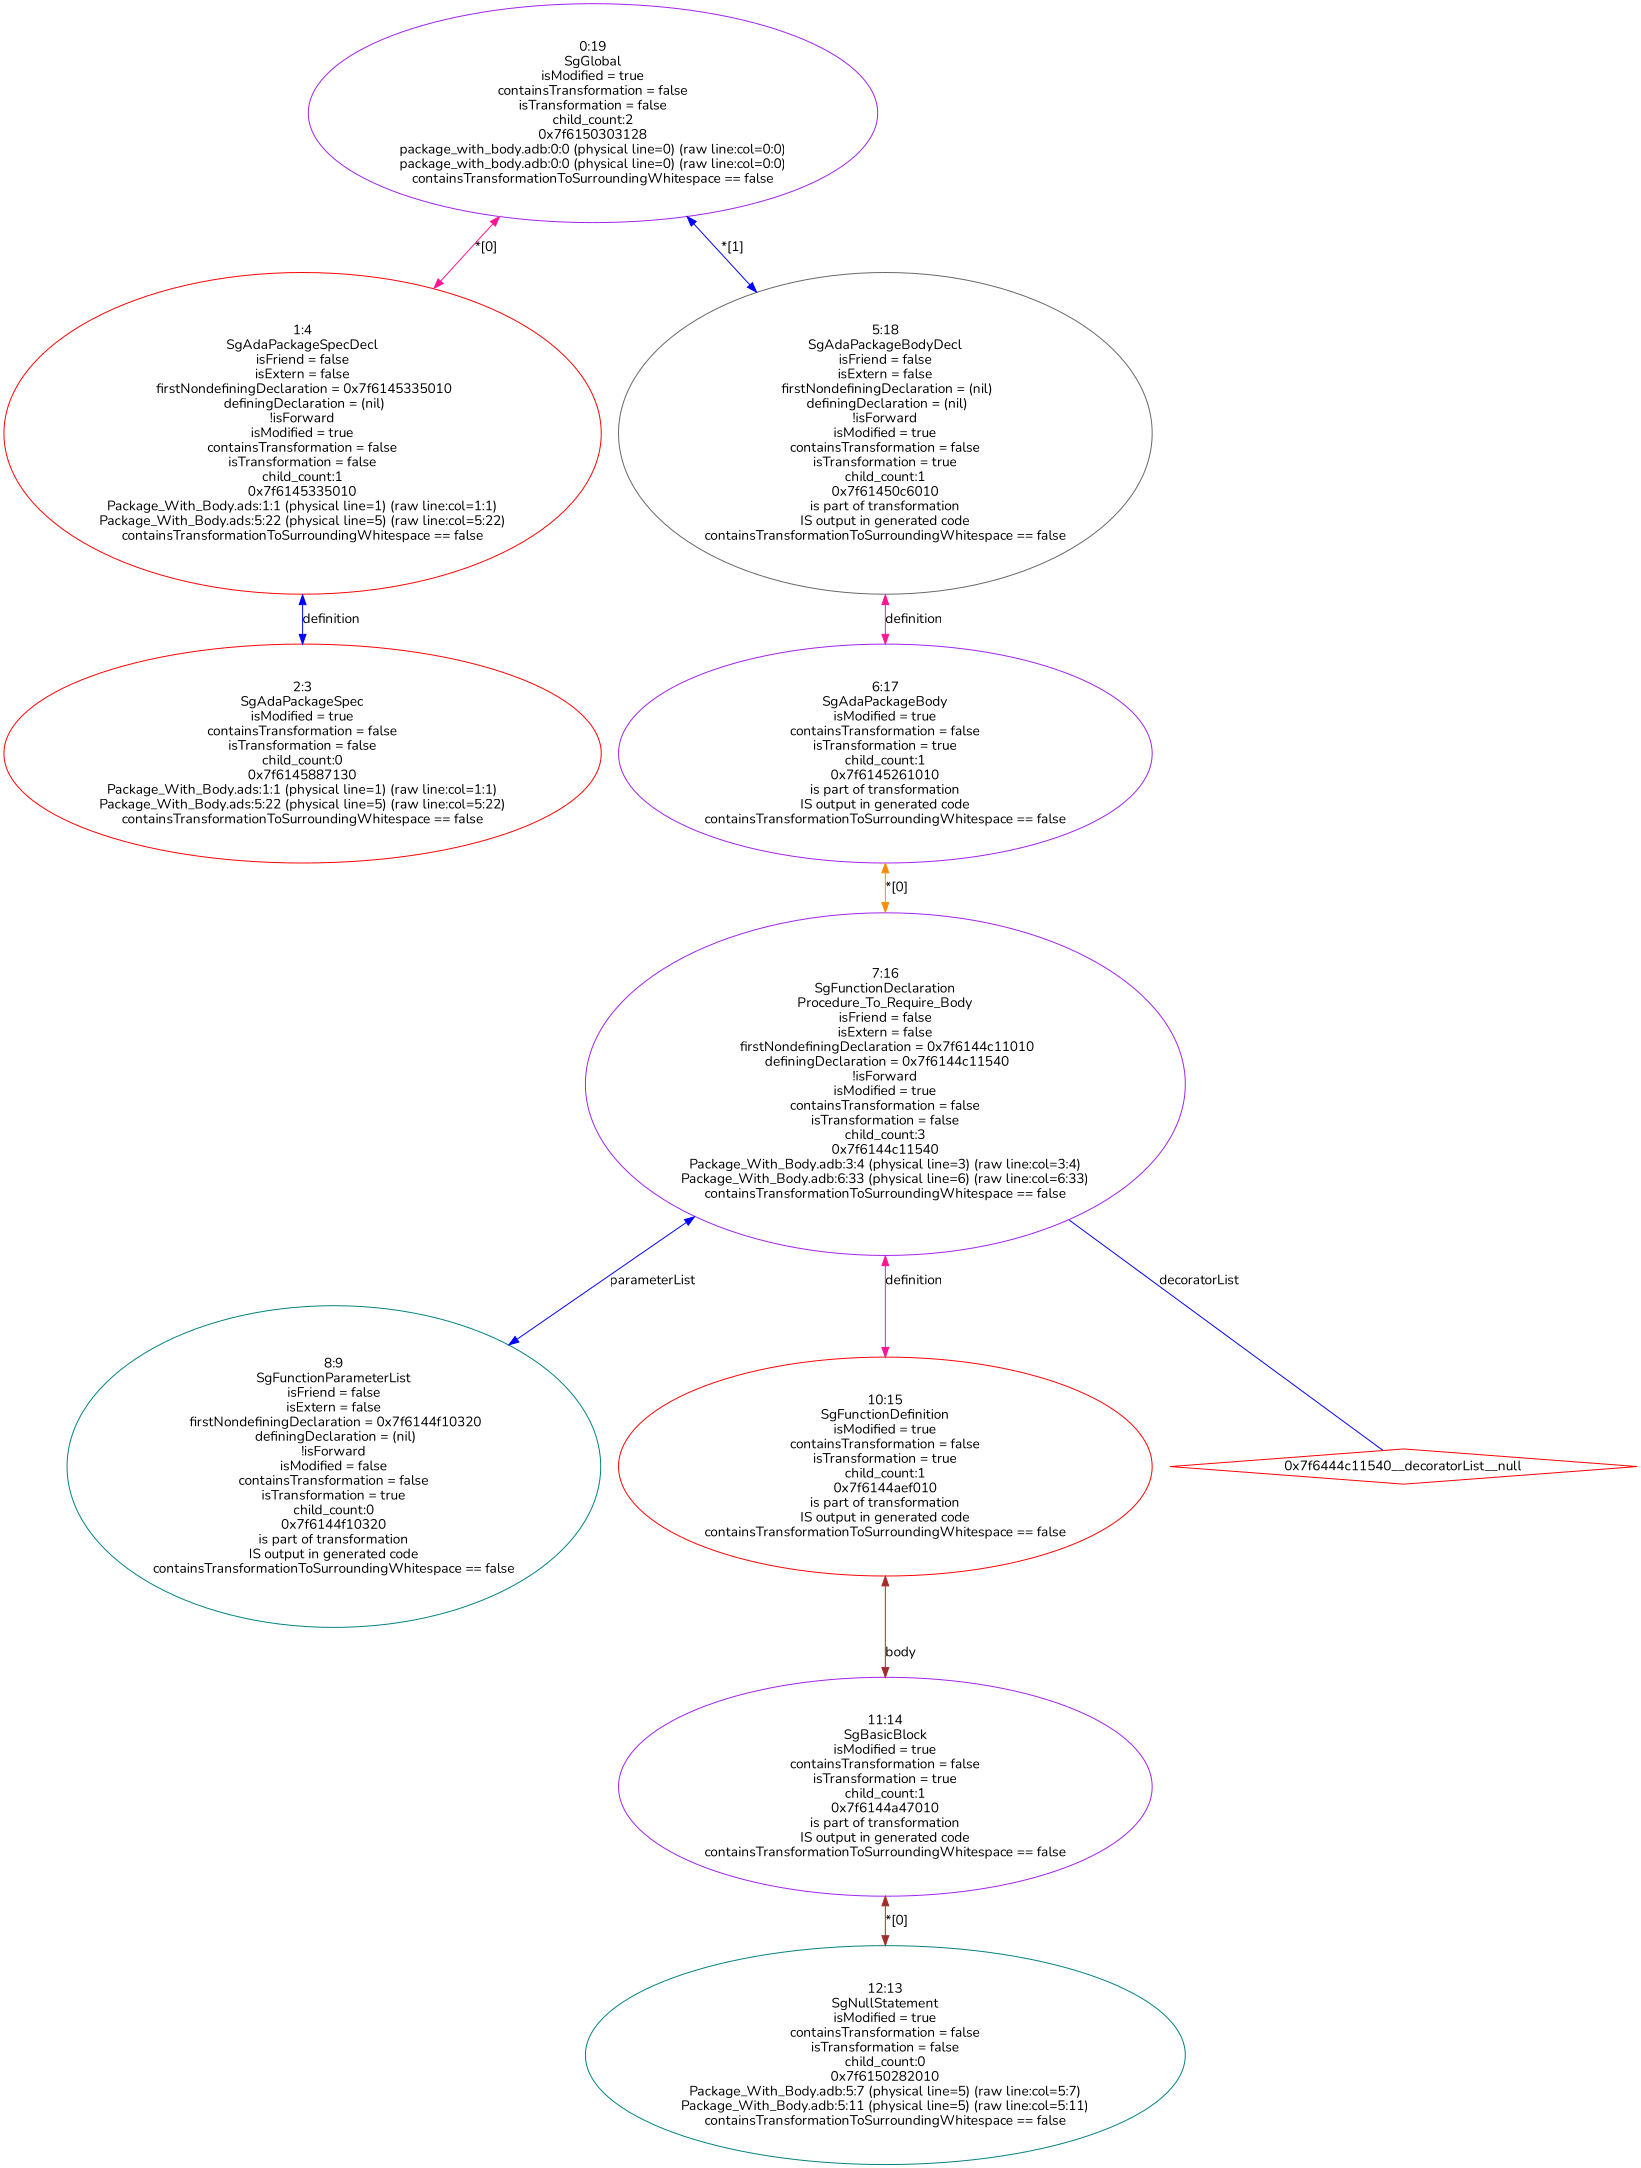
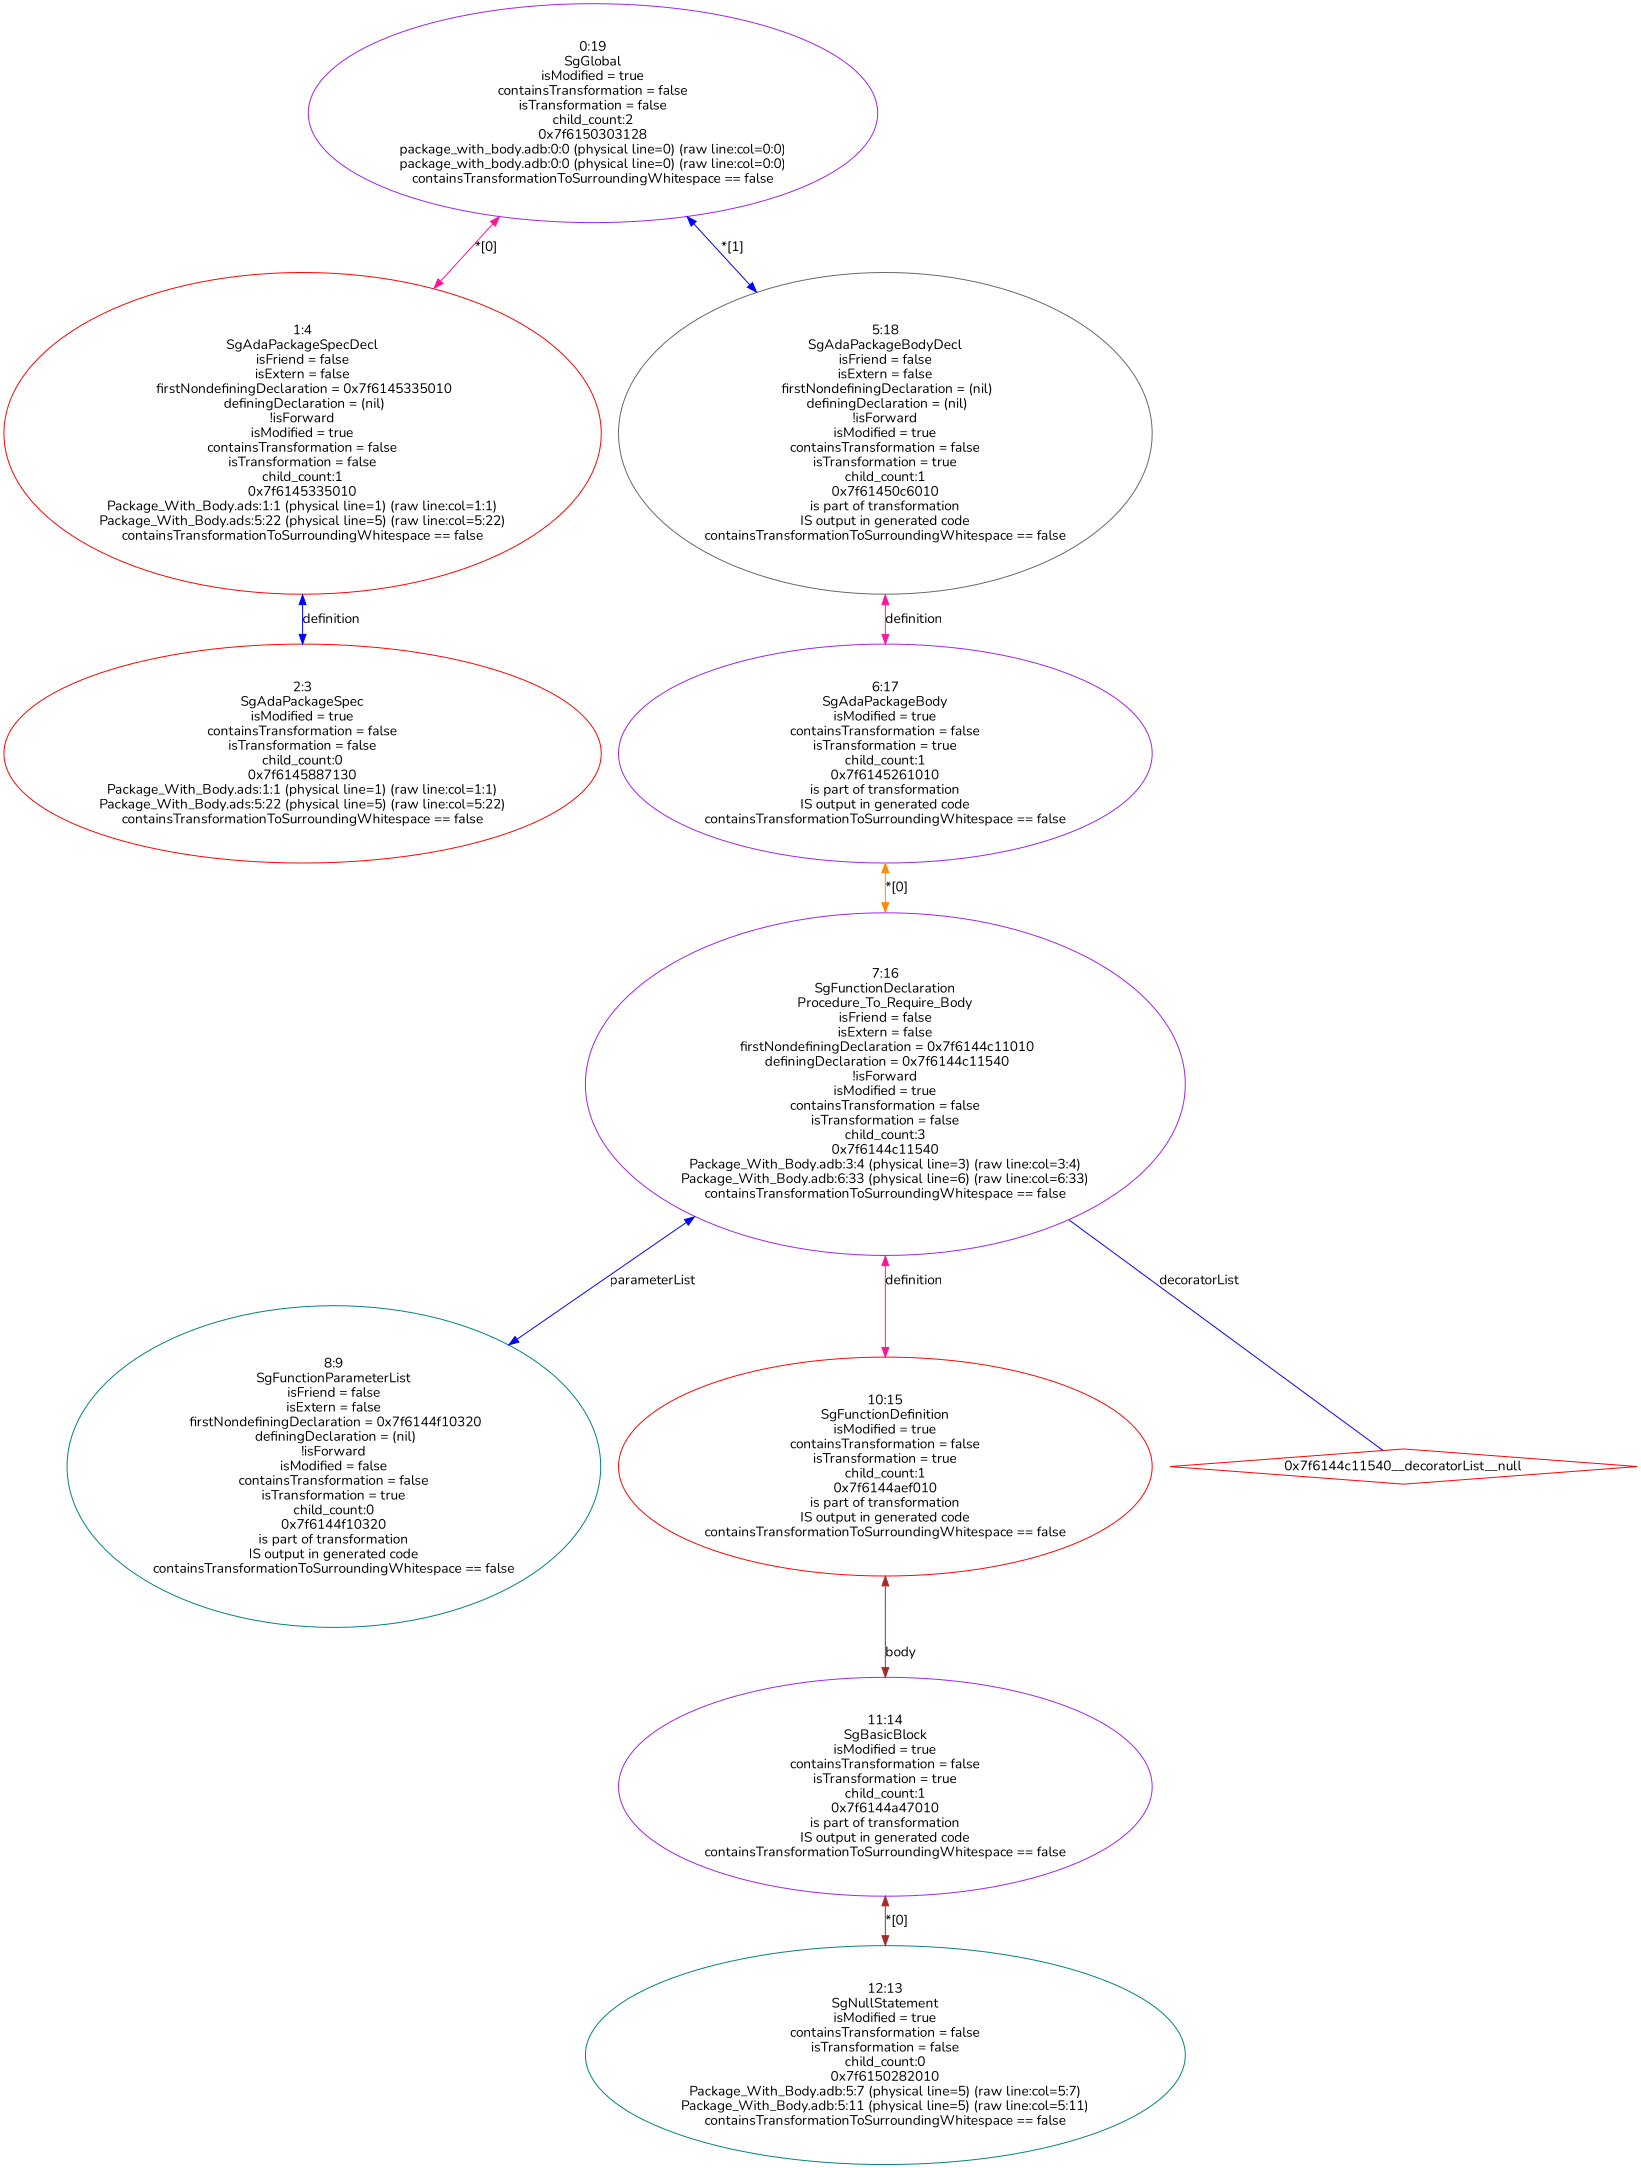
(1404, 1467) -> (1404, 1467)
